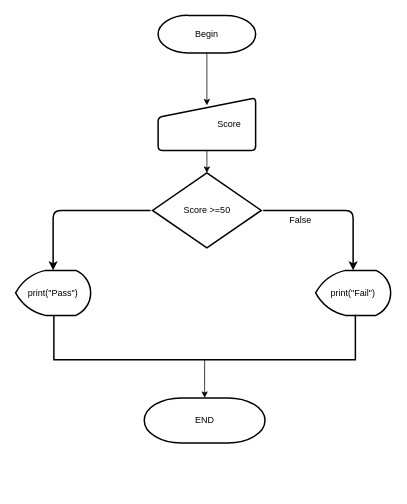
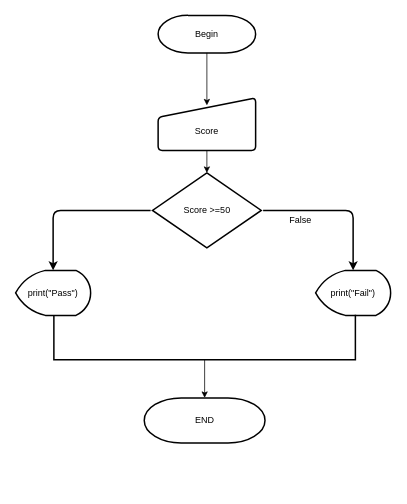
(229, 124) -> (207, 132)
